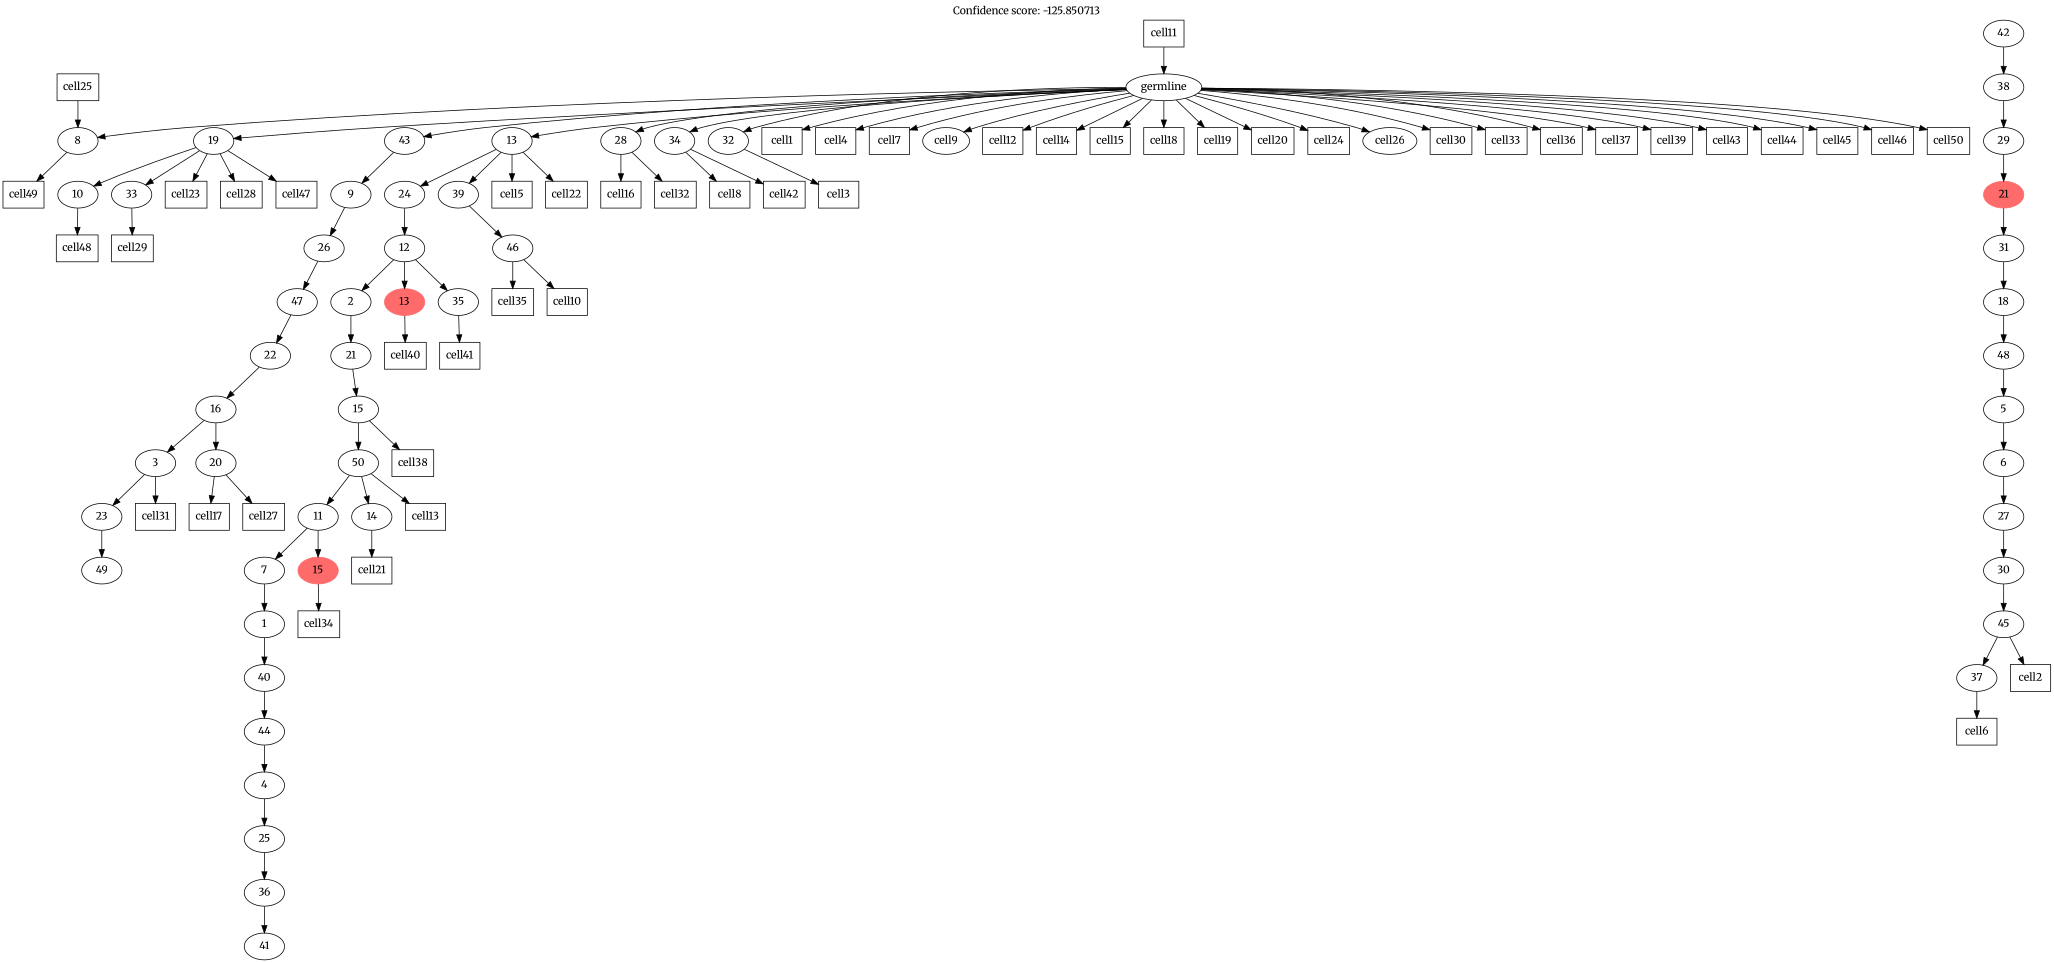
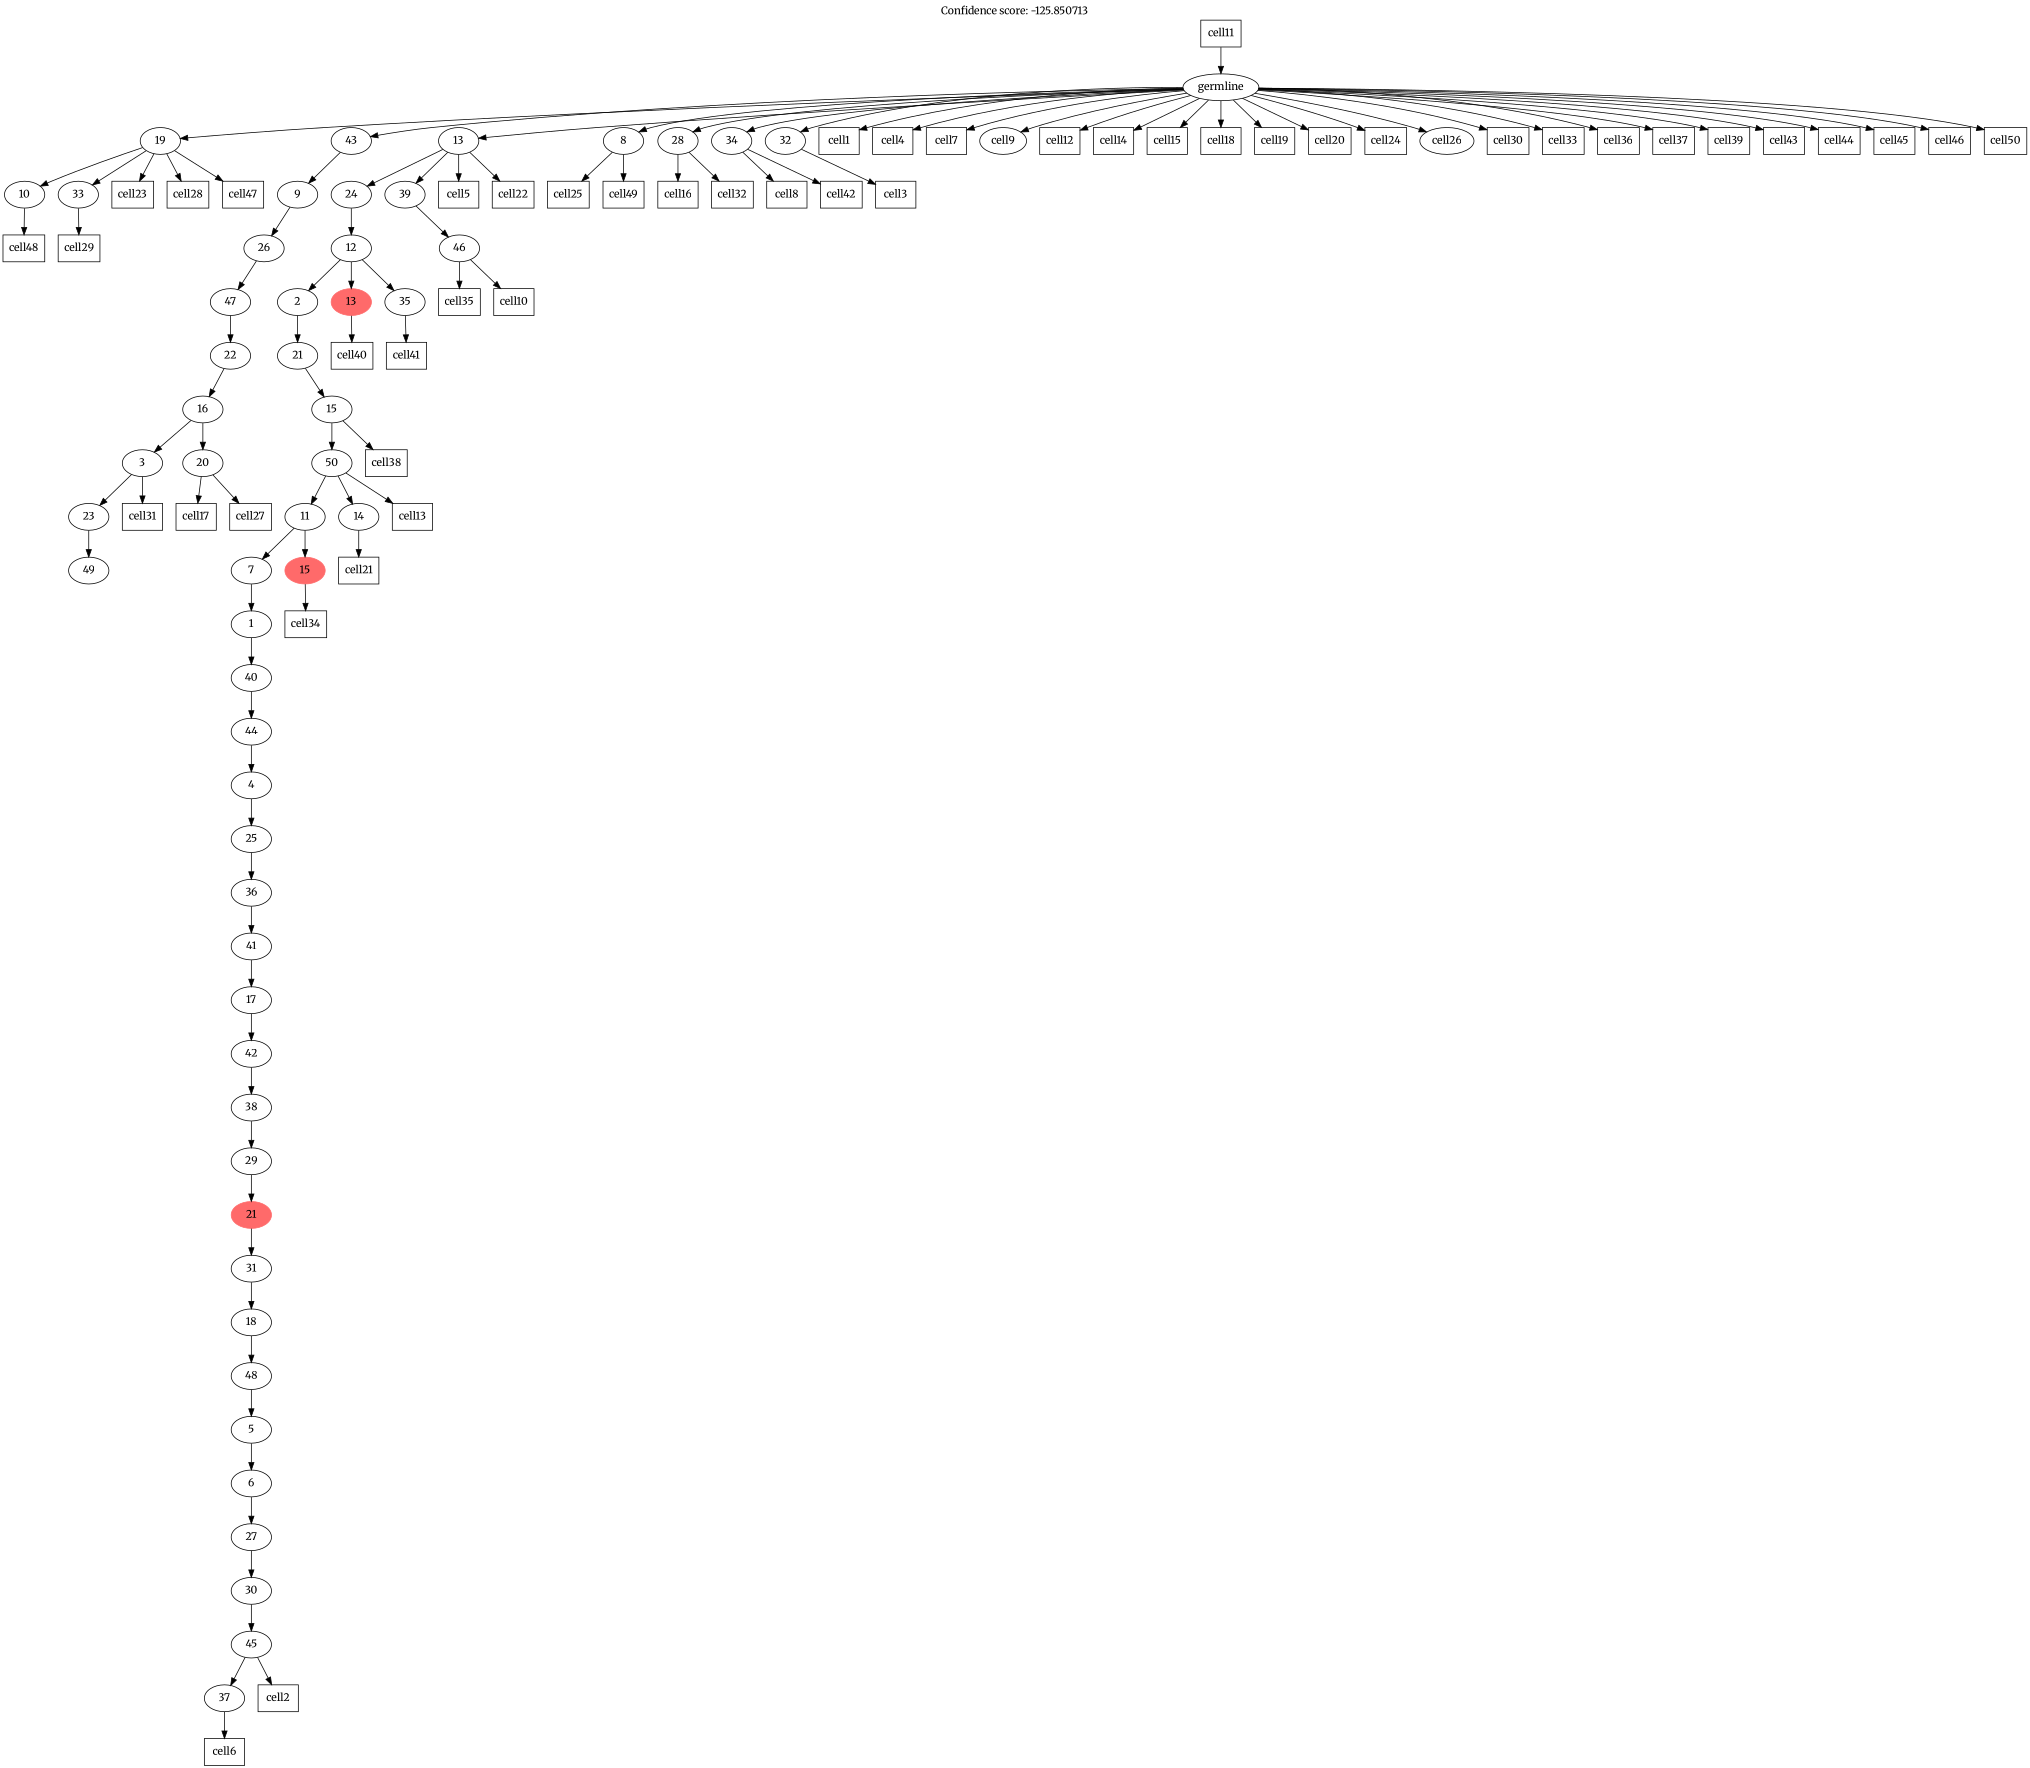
(78, 110) -> (600, 164)
none -> (251, 1000)
